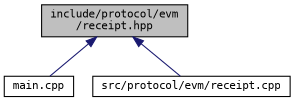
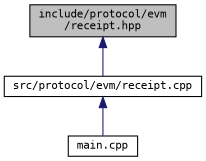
(69, 60) -> (103, 122)
